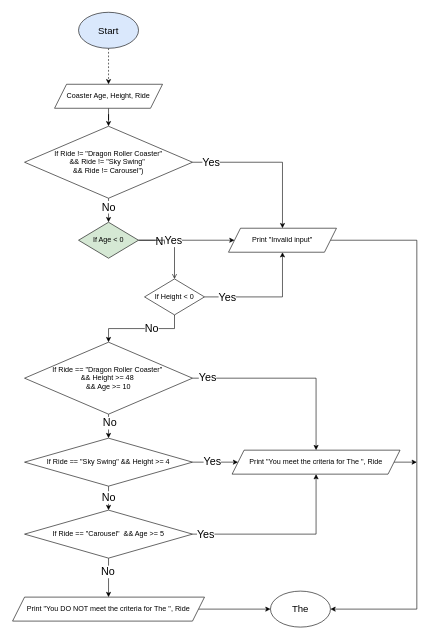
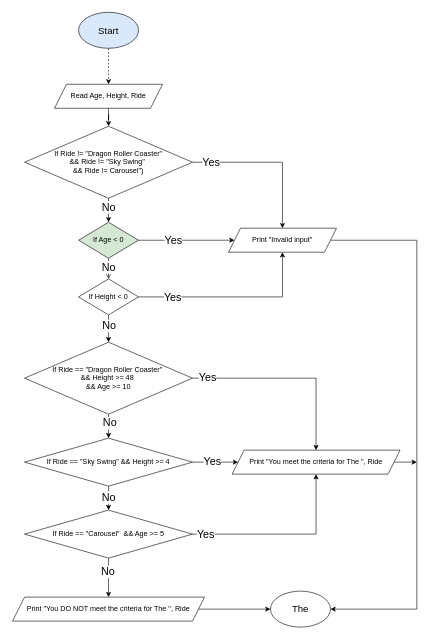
(108, 96) -> (108, 96)
(174, 297) -> (108, 297)
